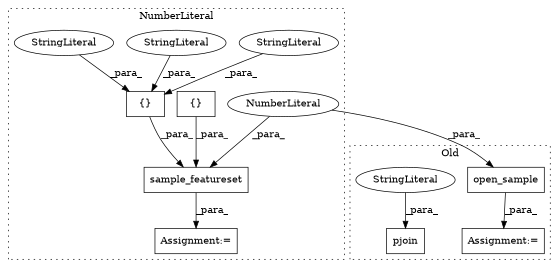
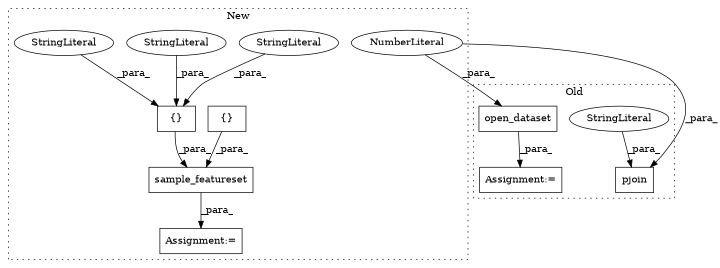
(176, 17) -> (238, 17)
(243, 139) -> (617, 59)
(506, 180) -> (518, 119)
